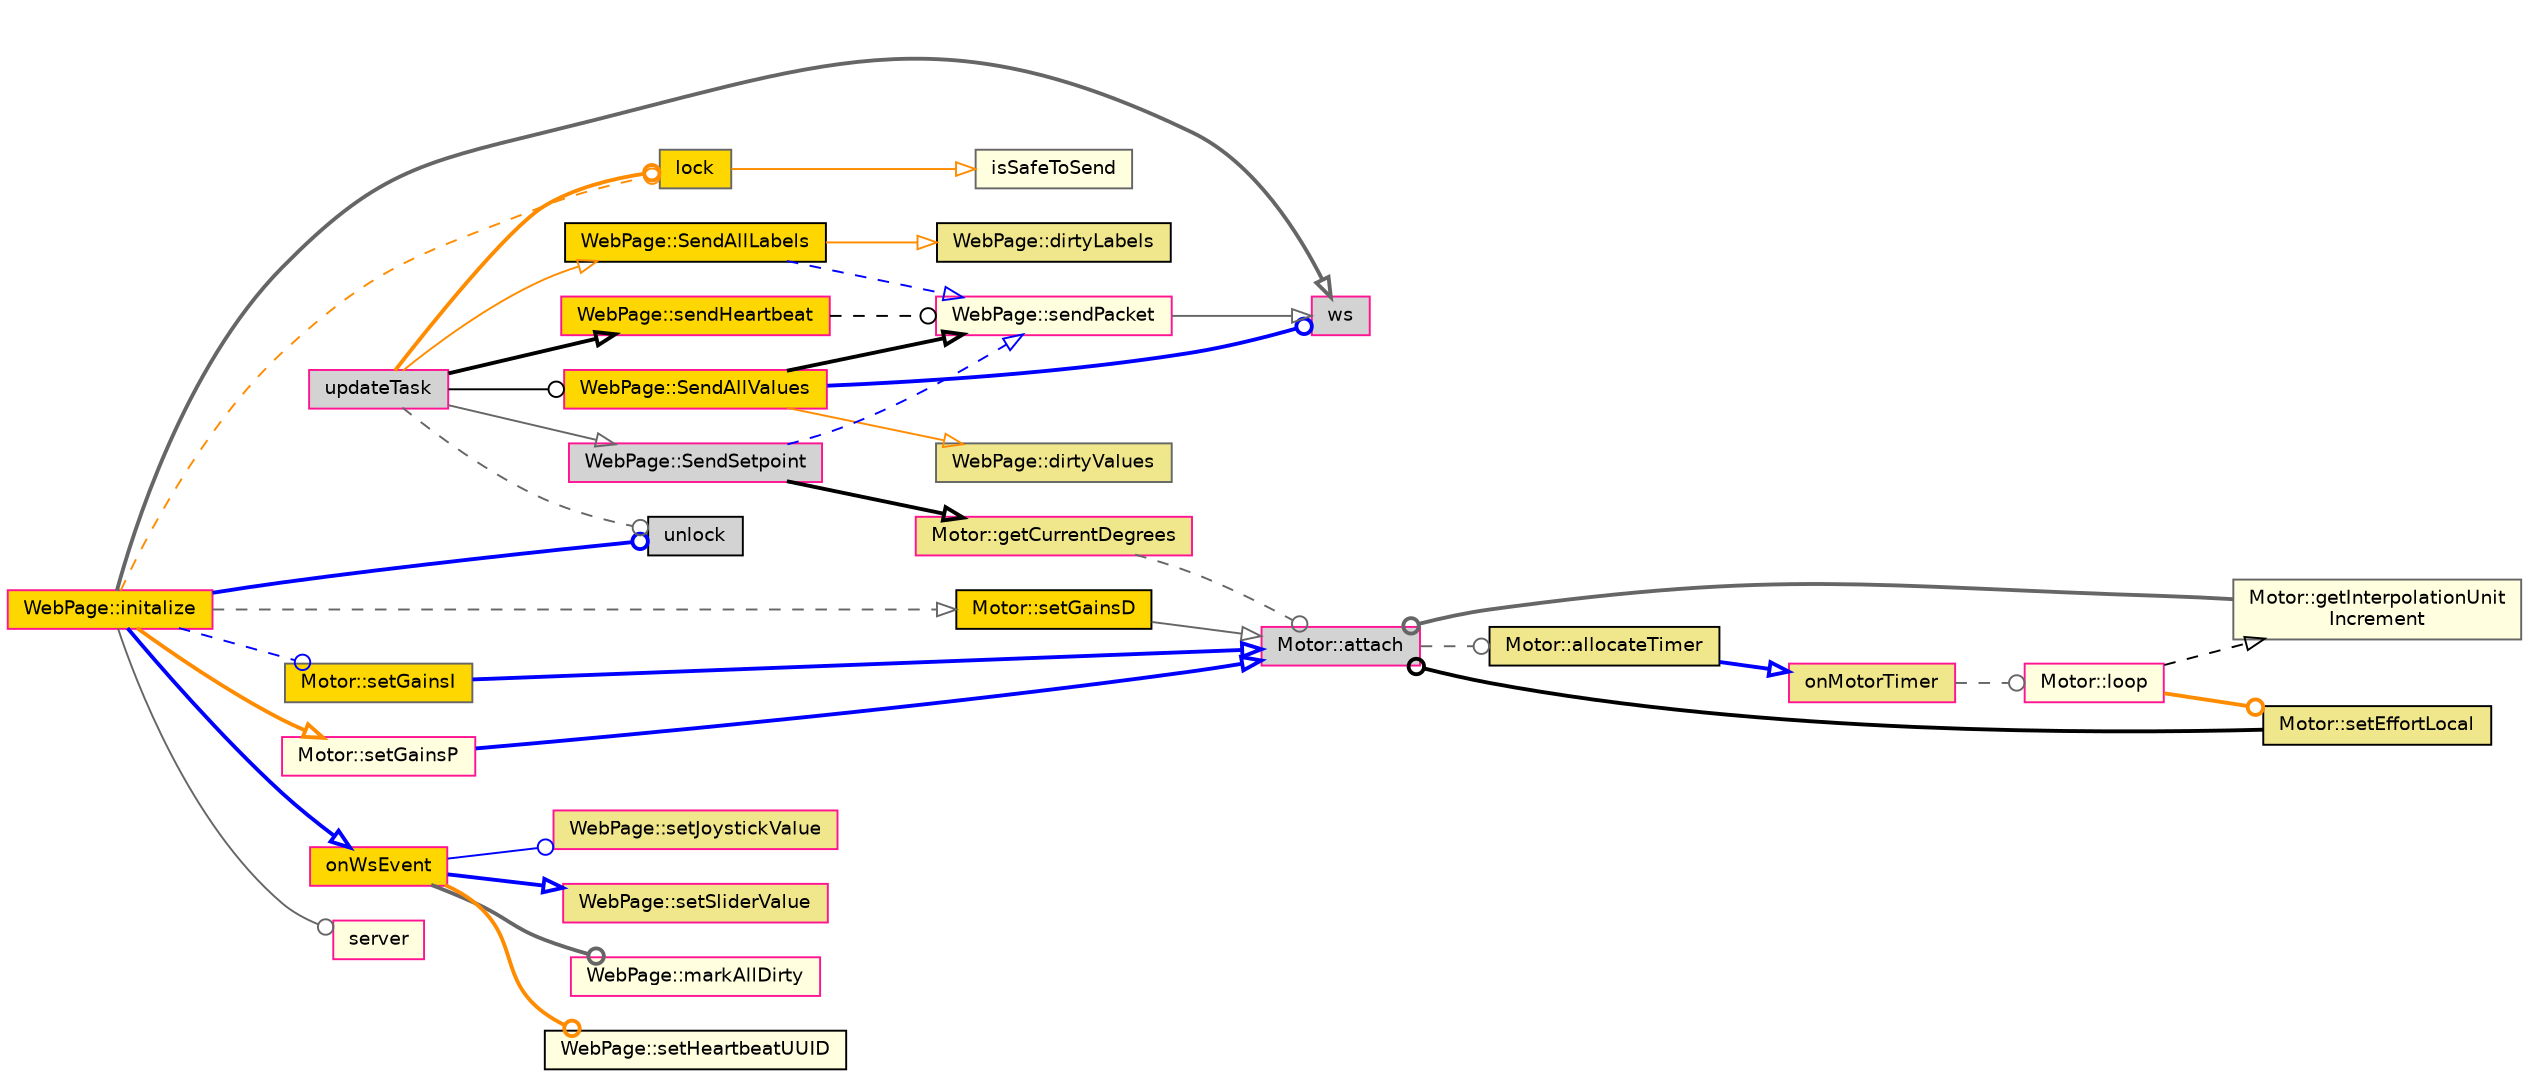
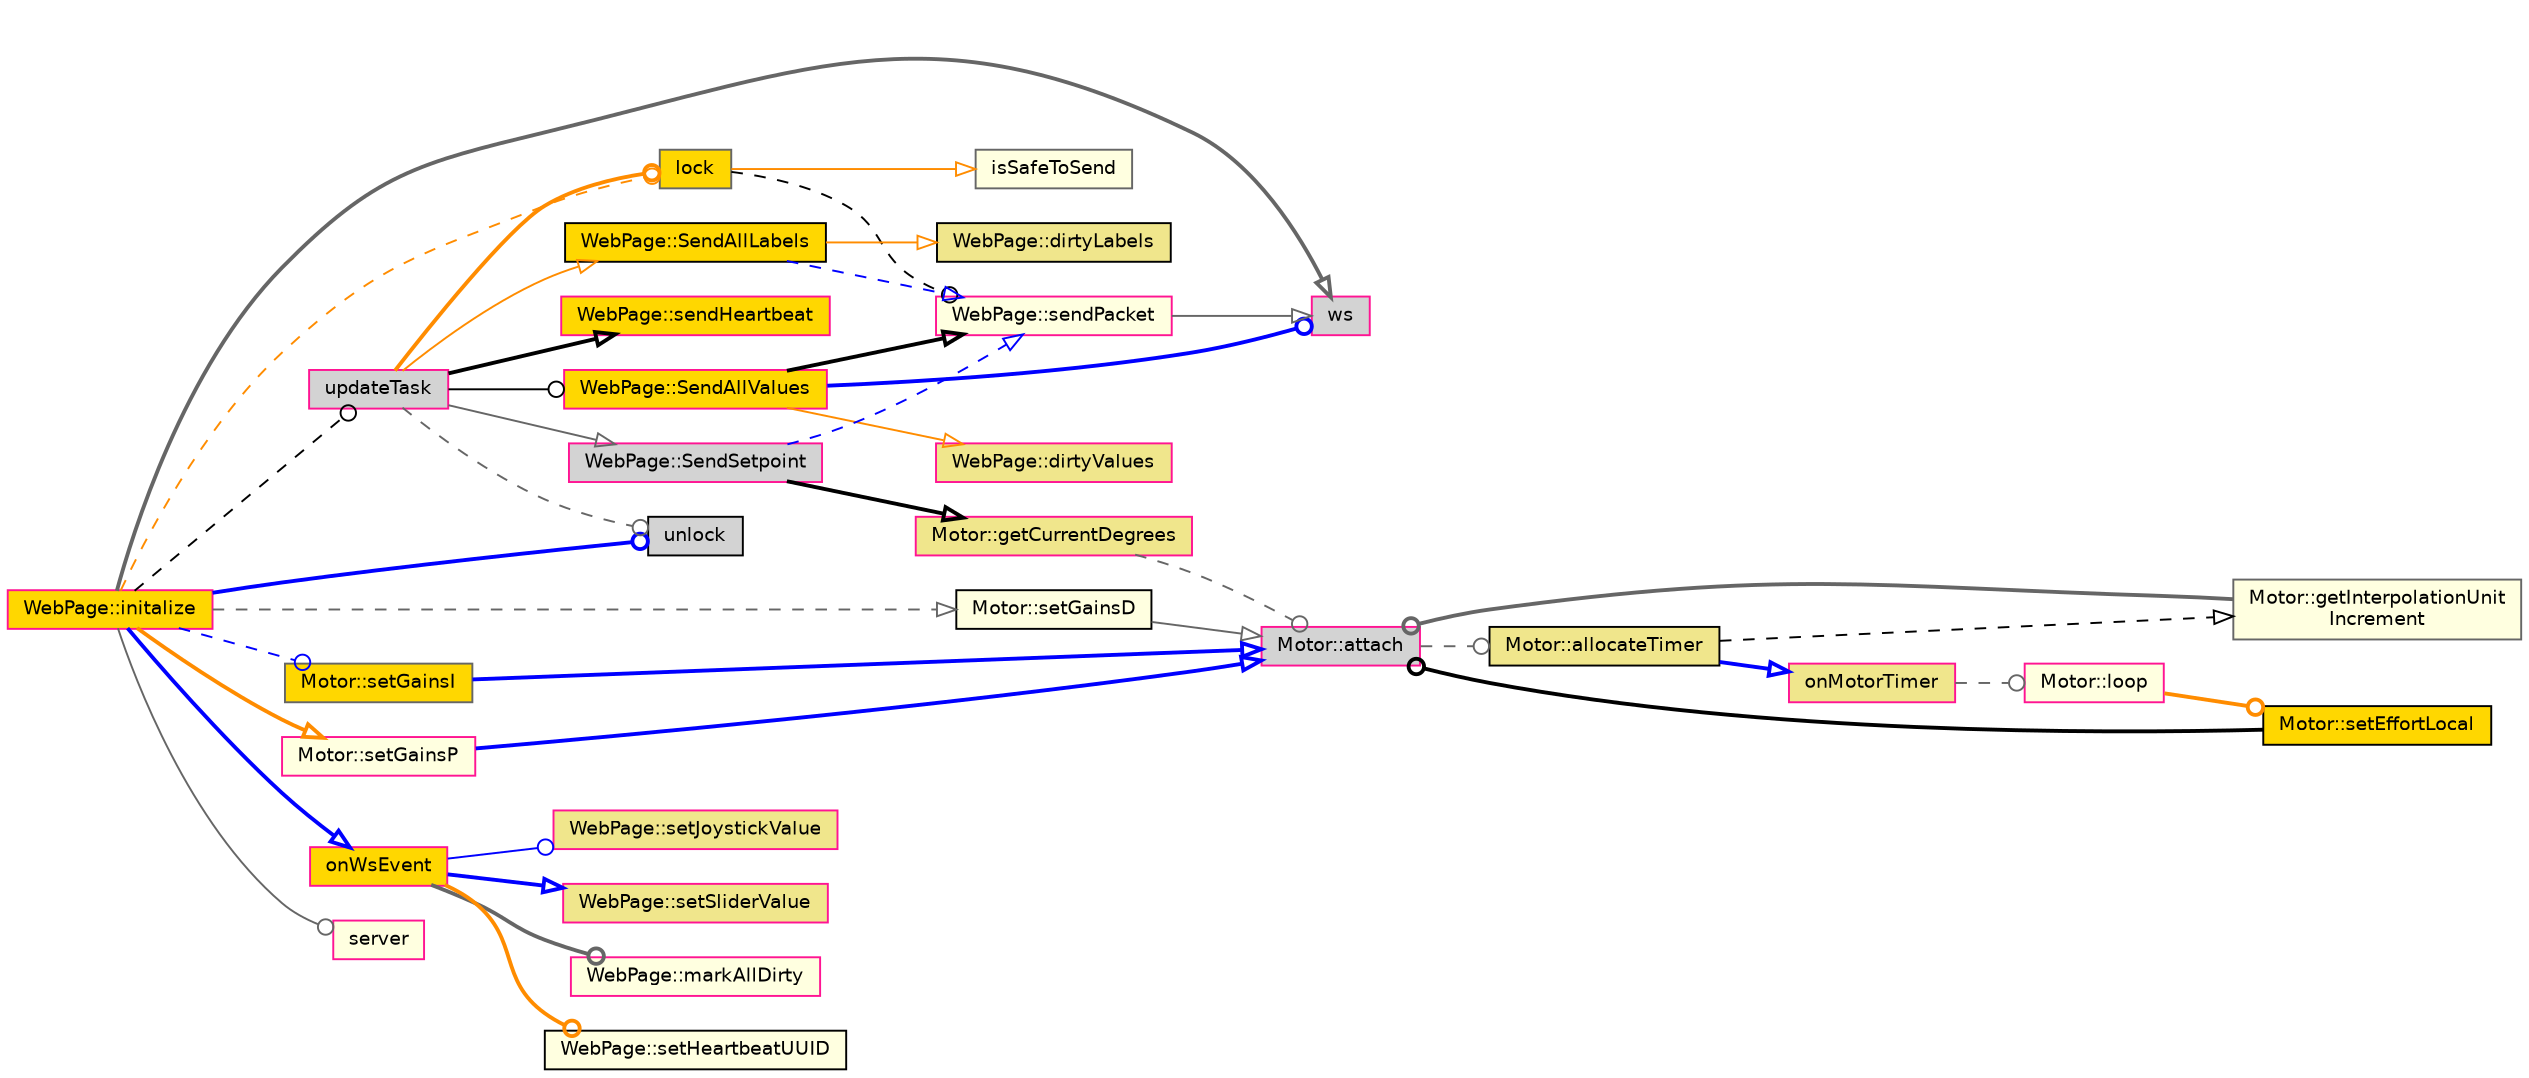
(875, 316) -> (851, 209)
(1054, 463) -> (1054, 463)
none -> (238, 504)
(1054, 610) -> (1054, 610)
(2205, 654) -> (1967, 629)
(2377, 725) -> (2377, 725)
